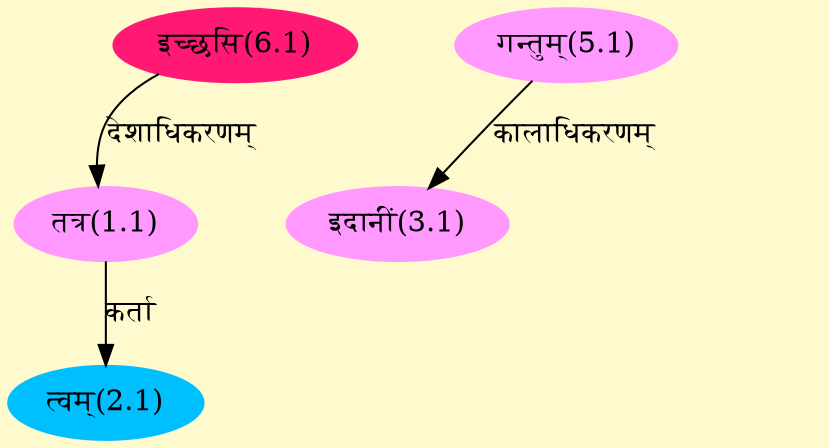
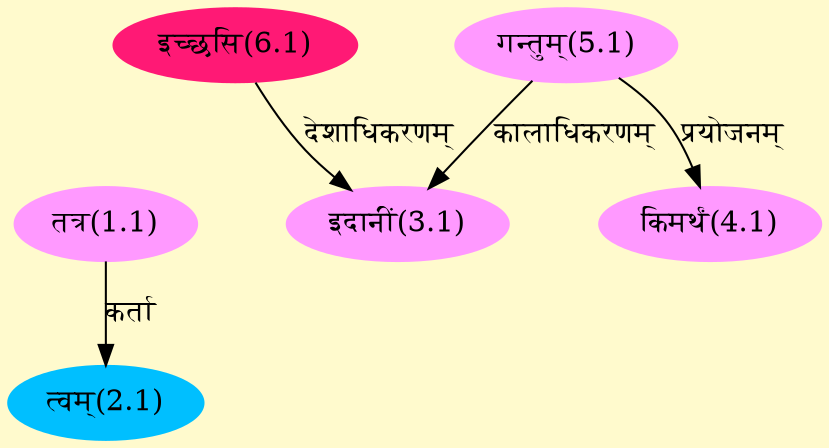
(114, 111) -> (291, 134)
none -> (710, 224)
